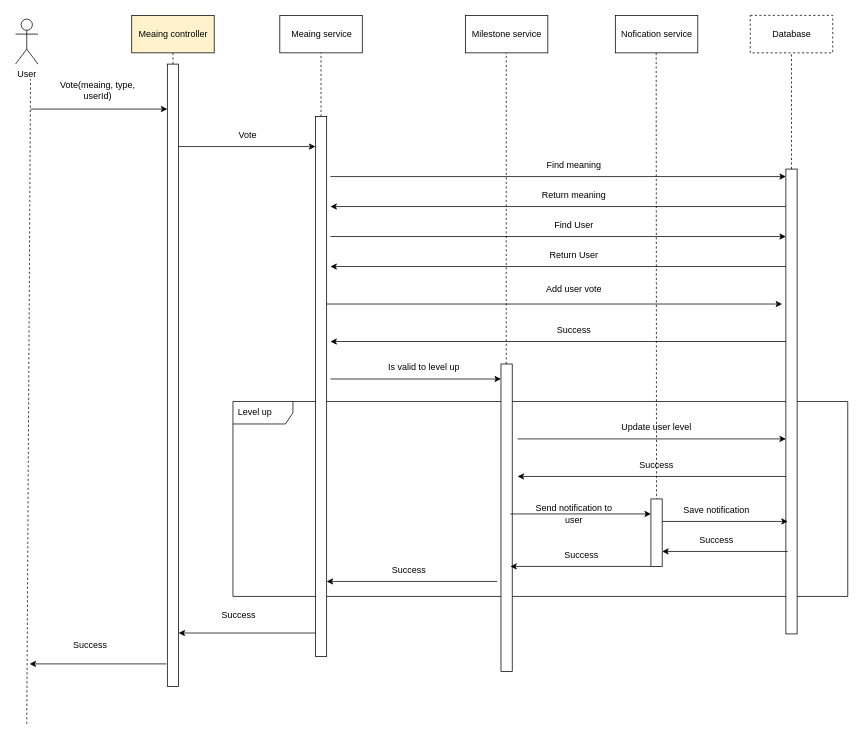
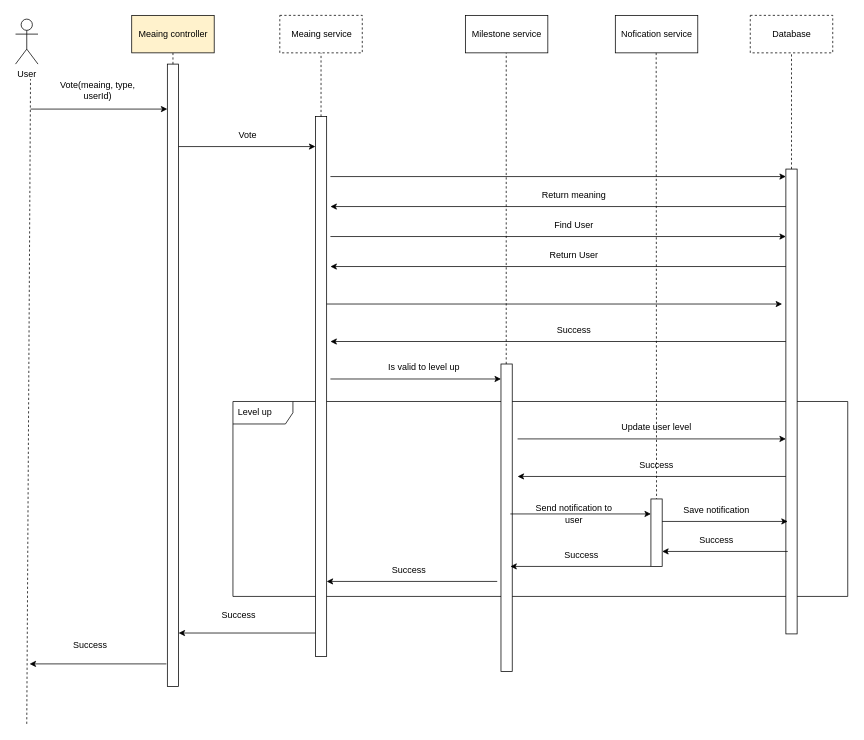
(321, 34) -> (321, 34)
(574, 165) -> none
(574, 289) -> none
